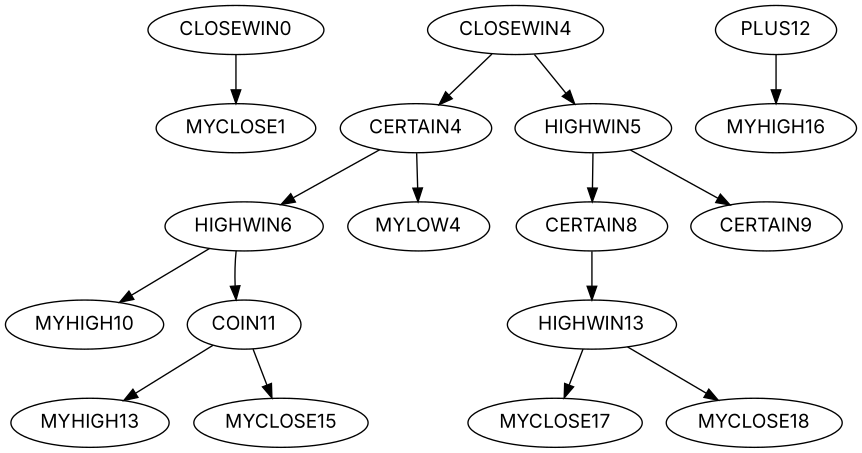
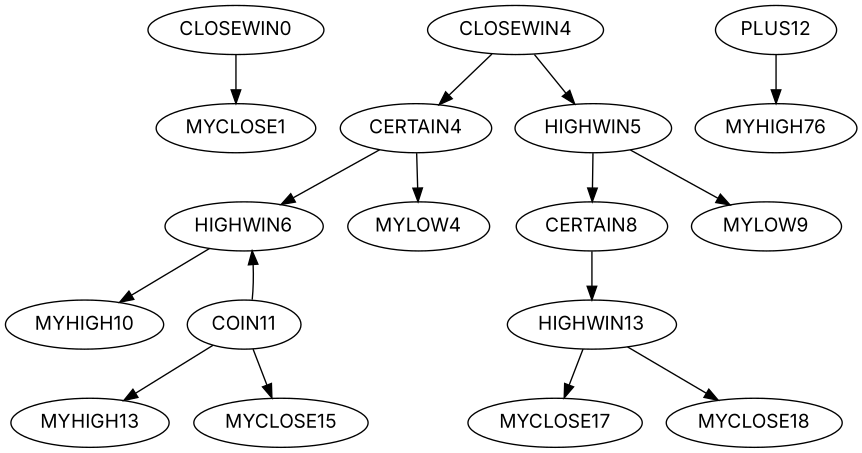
(776, 128) -> (776, 128)
(767, 226) -> (767, 226)
(235, 268) -> (253, 282)
